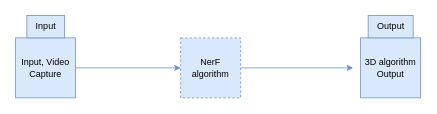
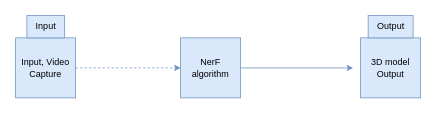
(125, 68) -> (125, 68)
(210, 68) -> (210, 68)
(390, 68) -> (390, 68)
